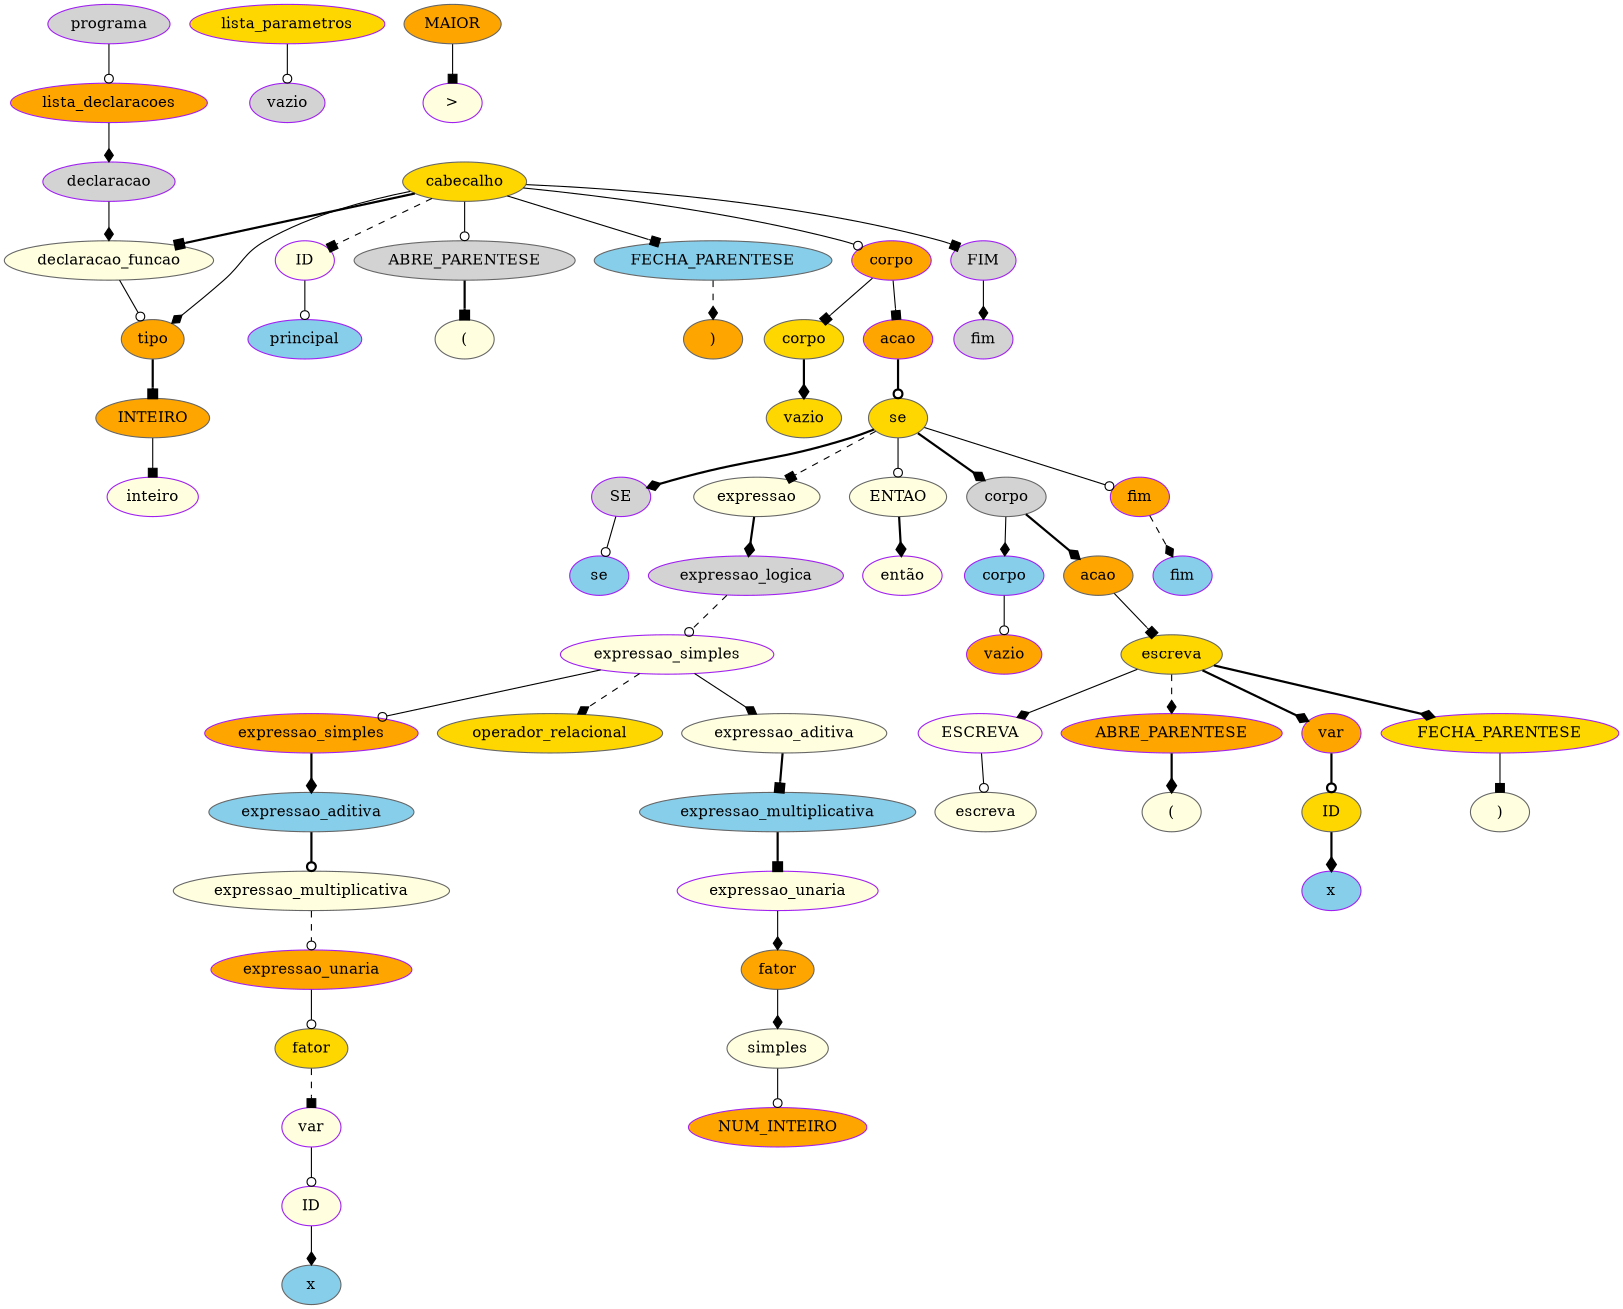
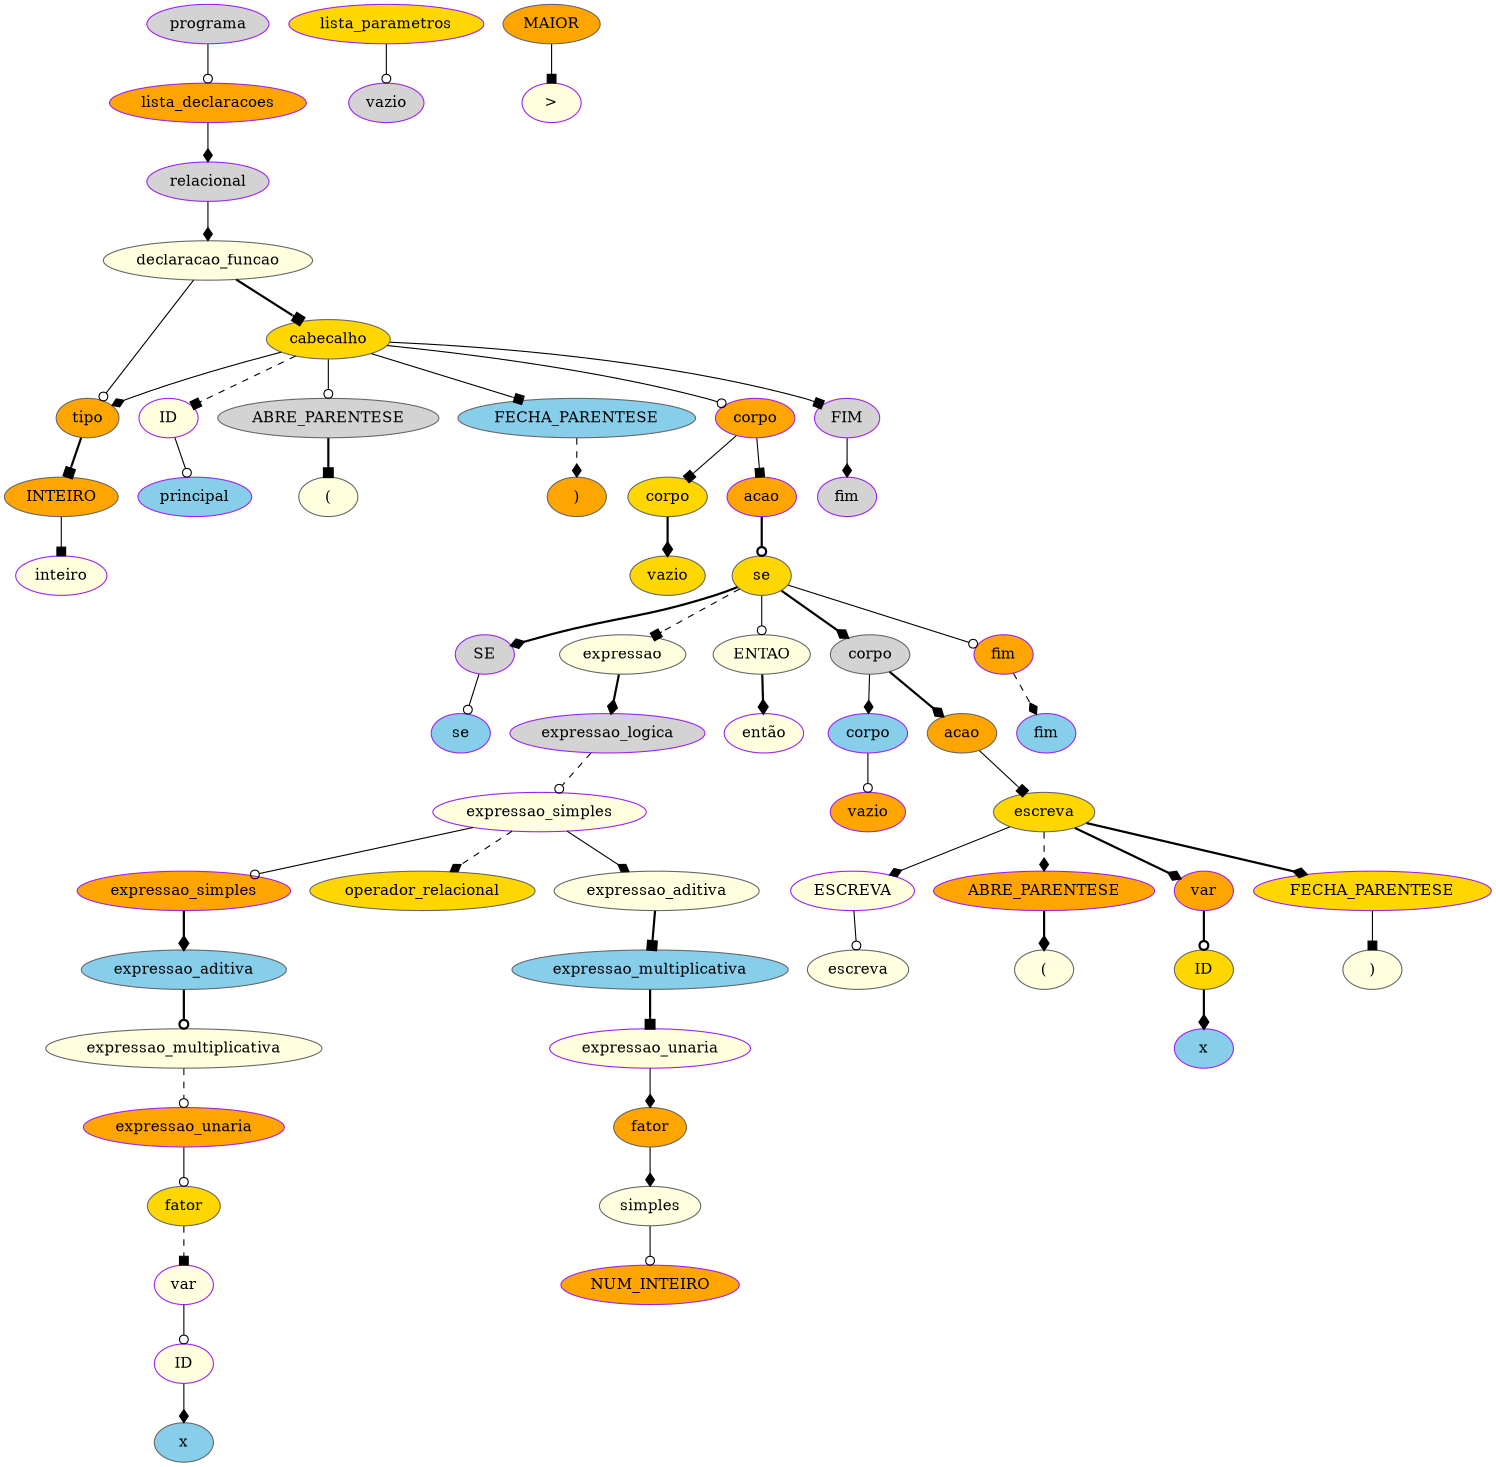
(109, 182) -> (208, 182)
(289, 221) -> (264, 297)
